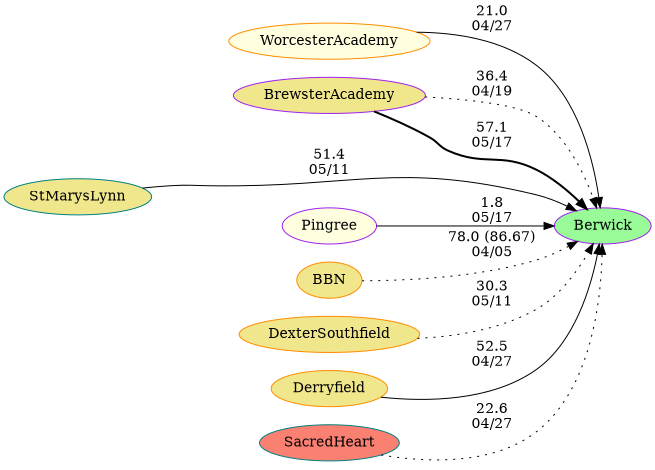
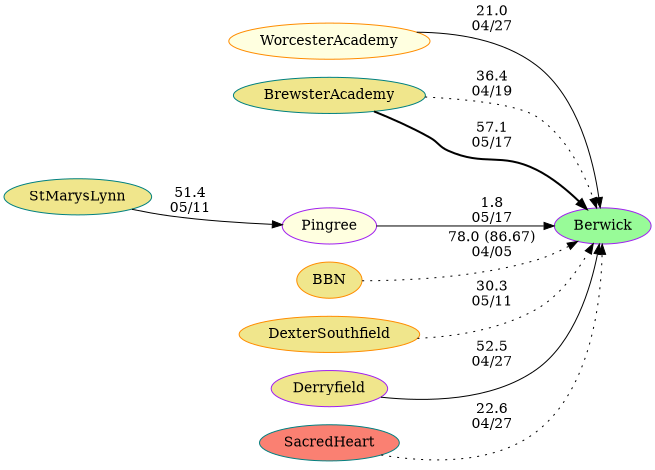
(329, 95) -> (329, 95)
(356, 180) -> (202, 220)
(329, 389) -> (329, 389)
